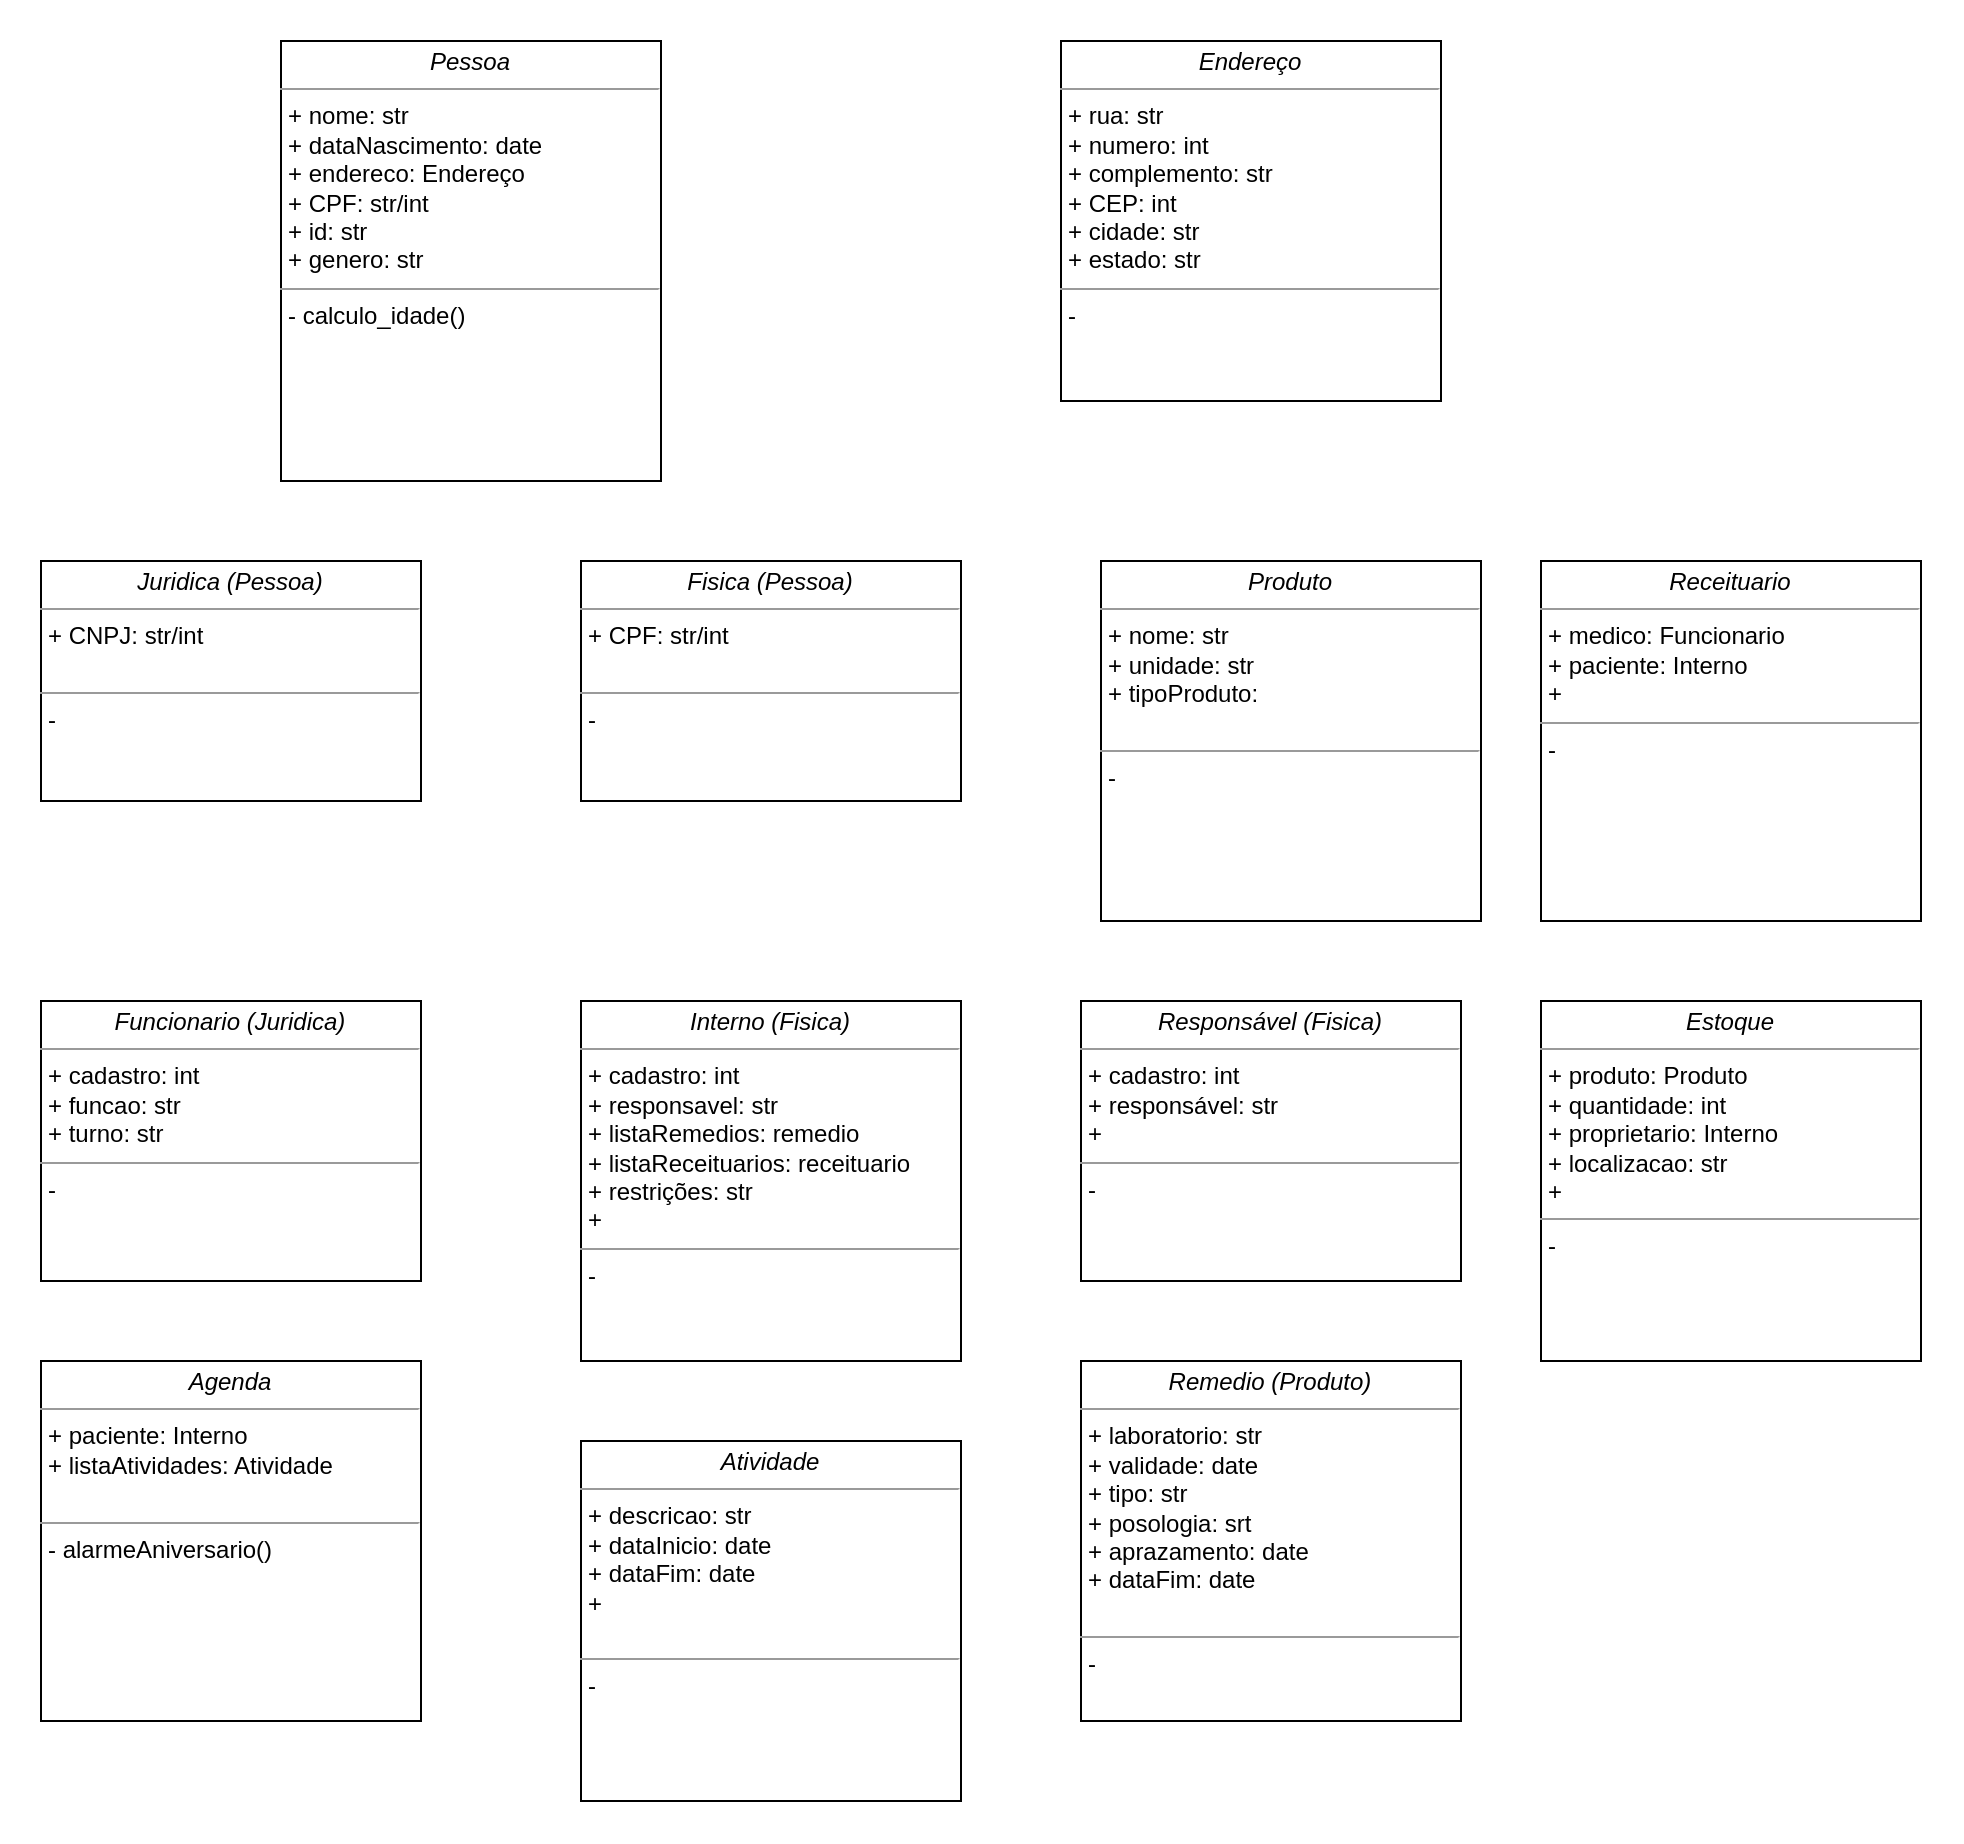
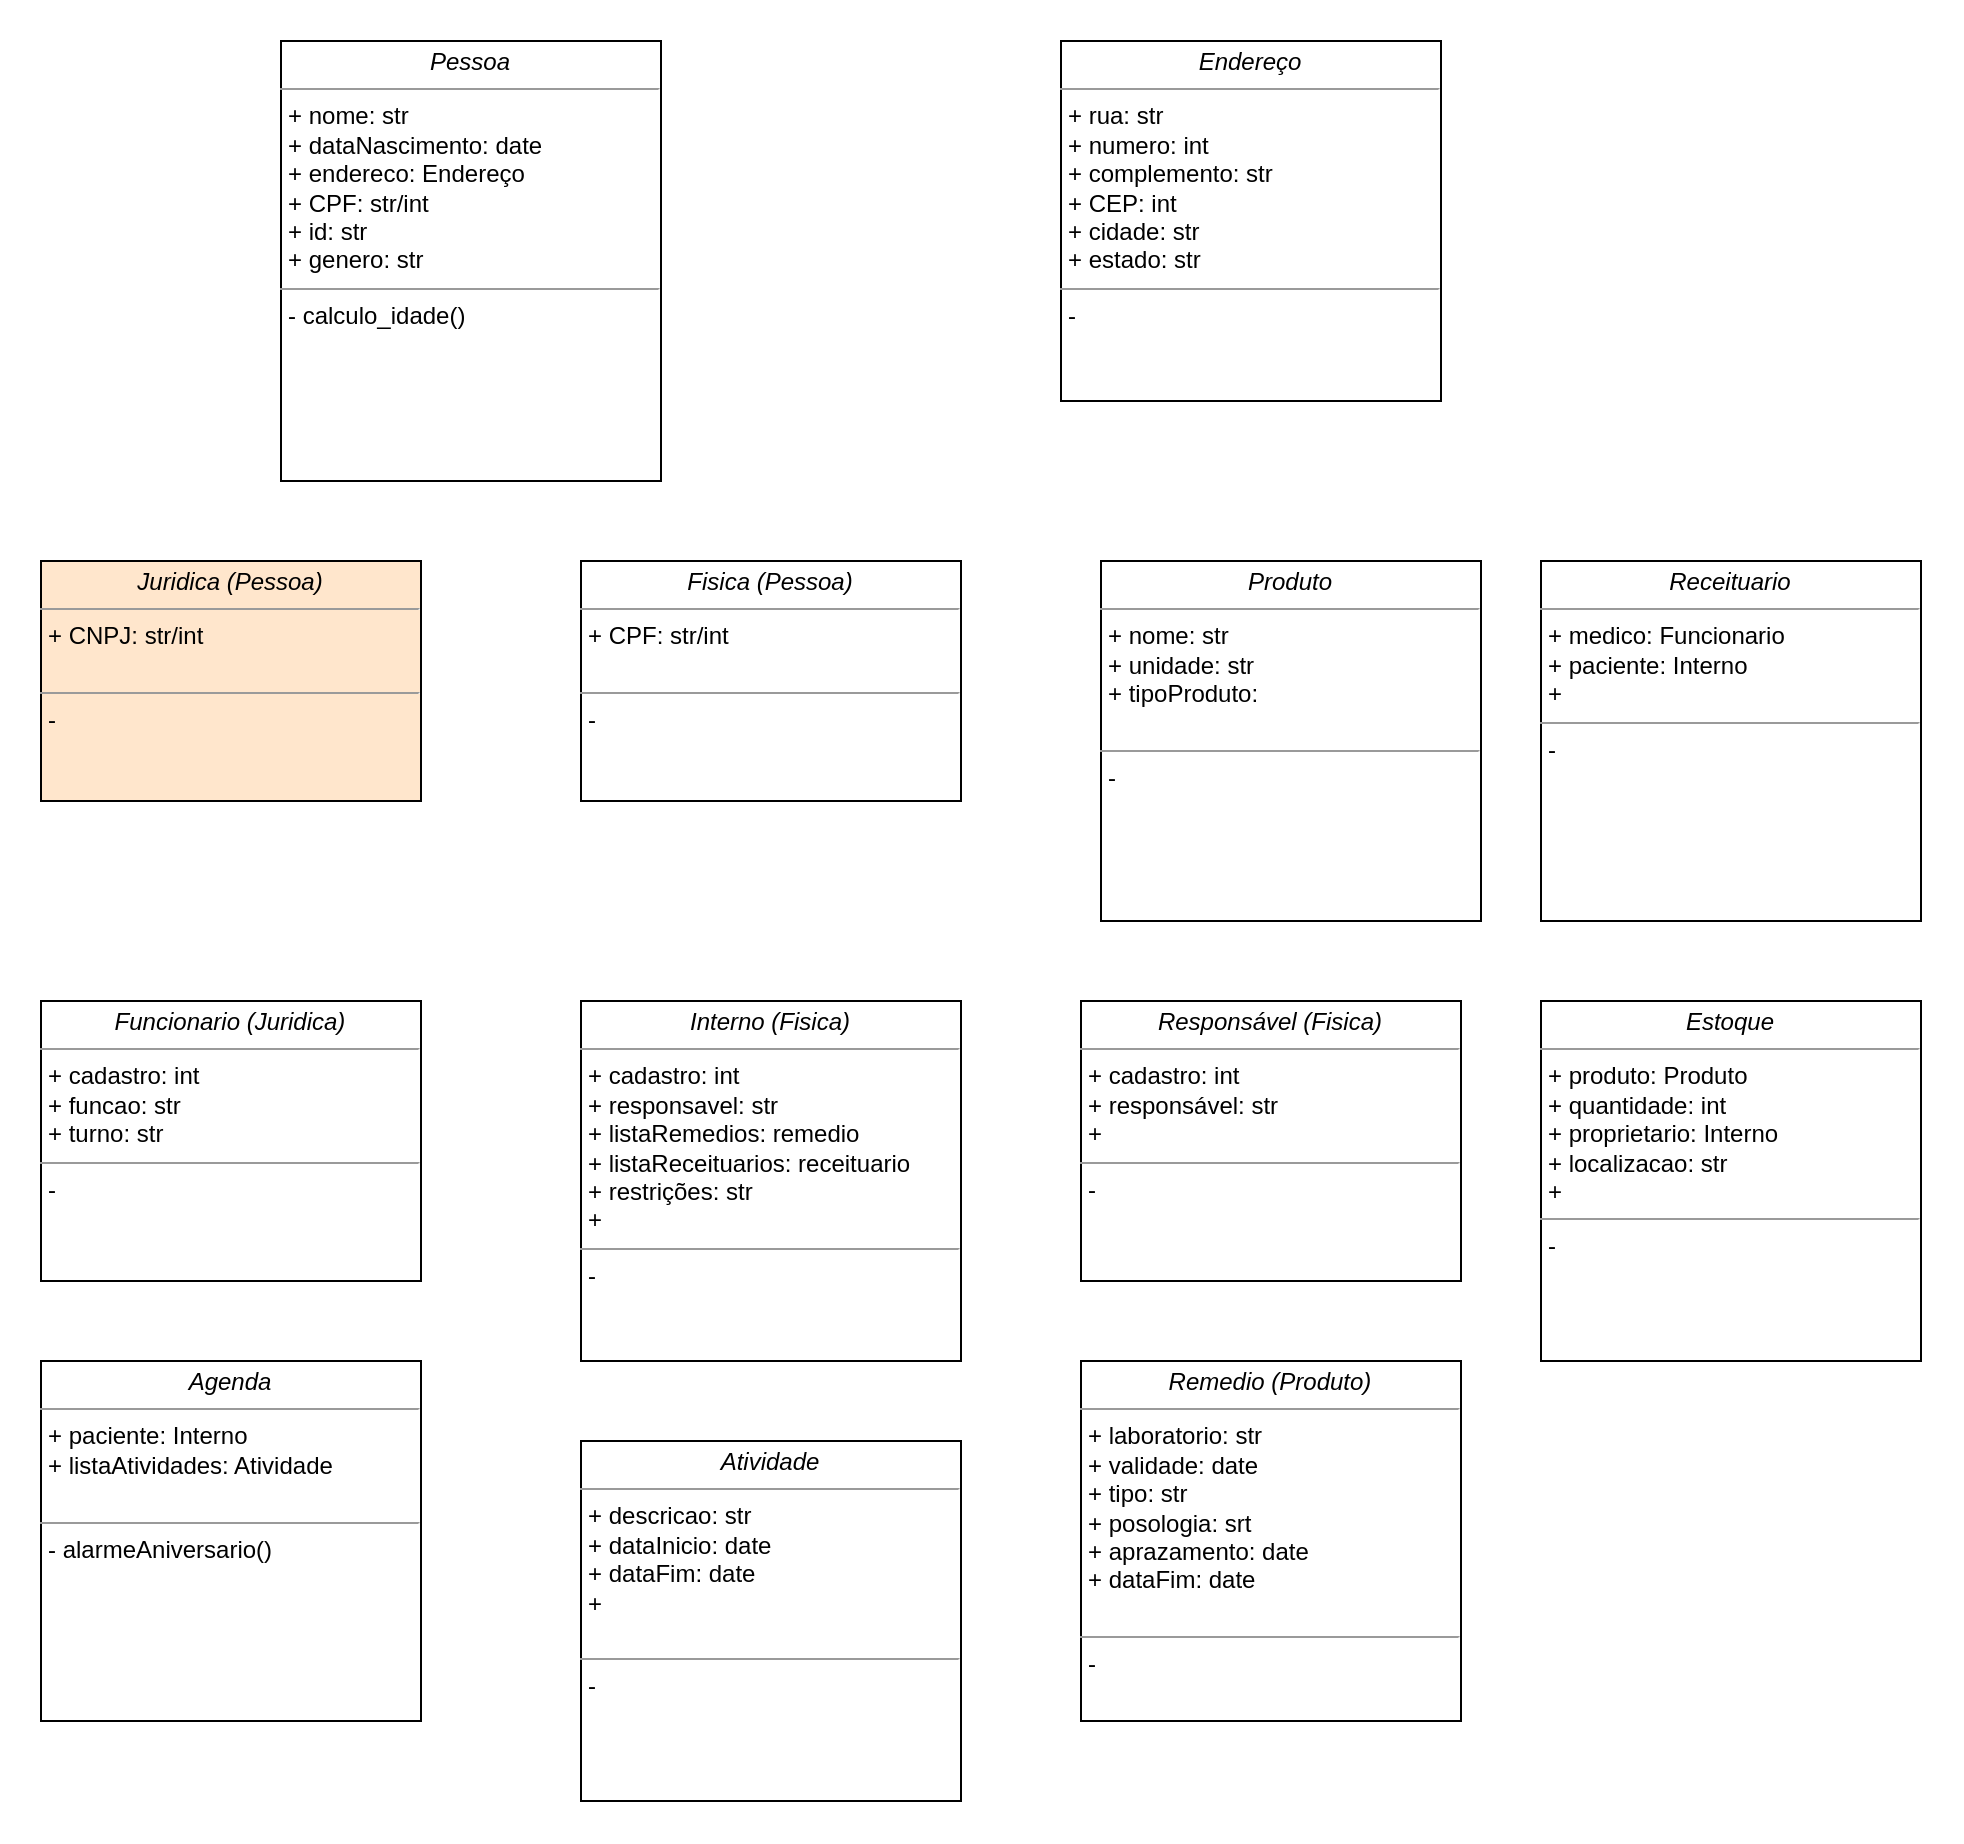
(231, 681) -> (231, 681)
